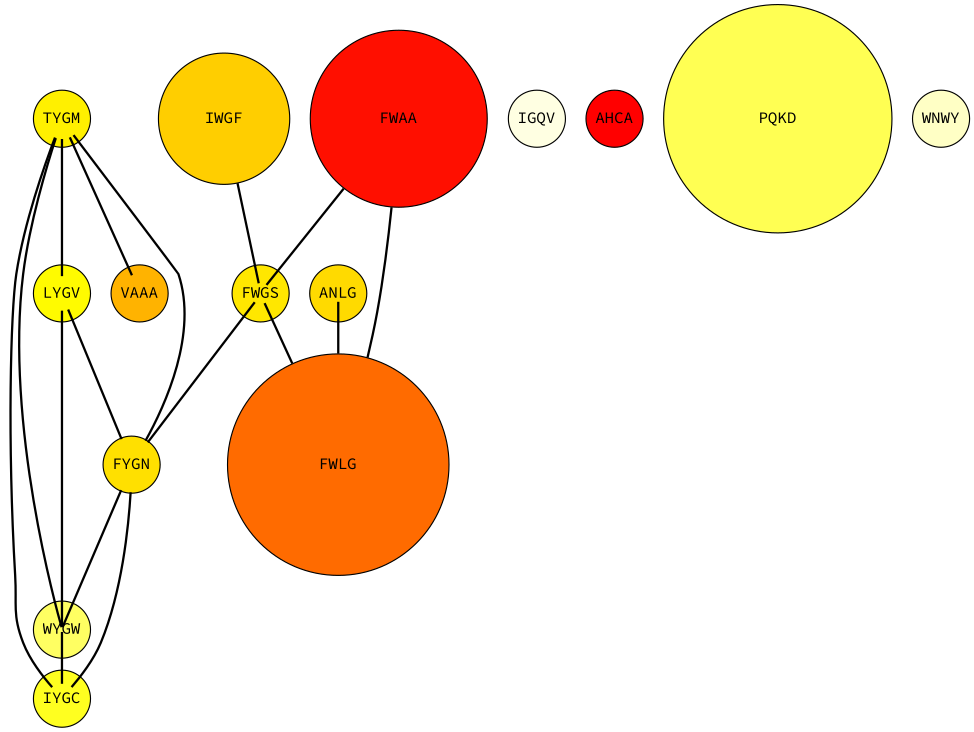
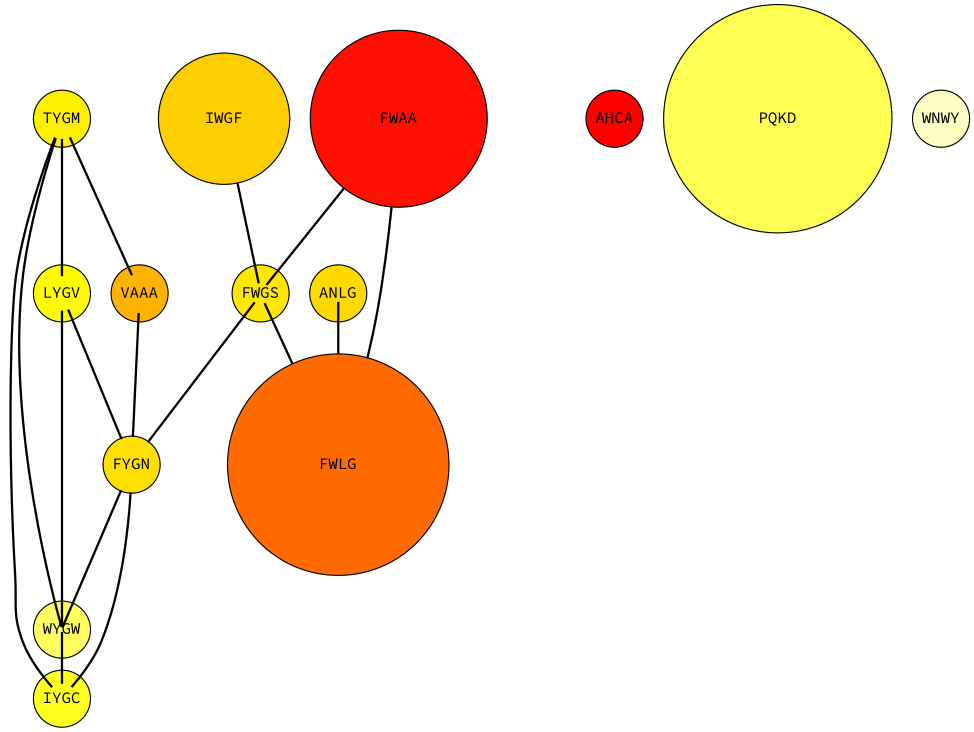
(537, 119) -> none
(178, 274) -> (136, 375)
